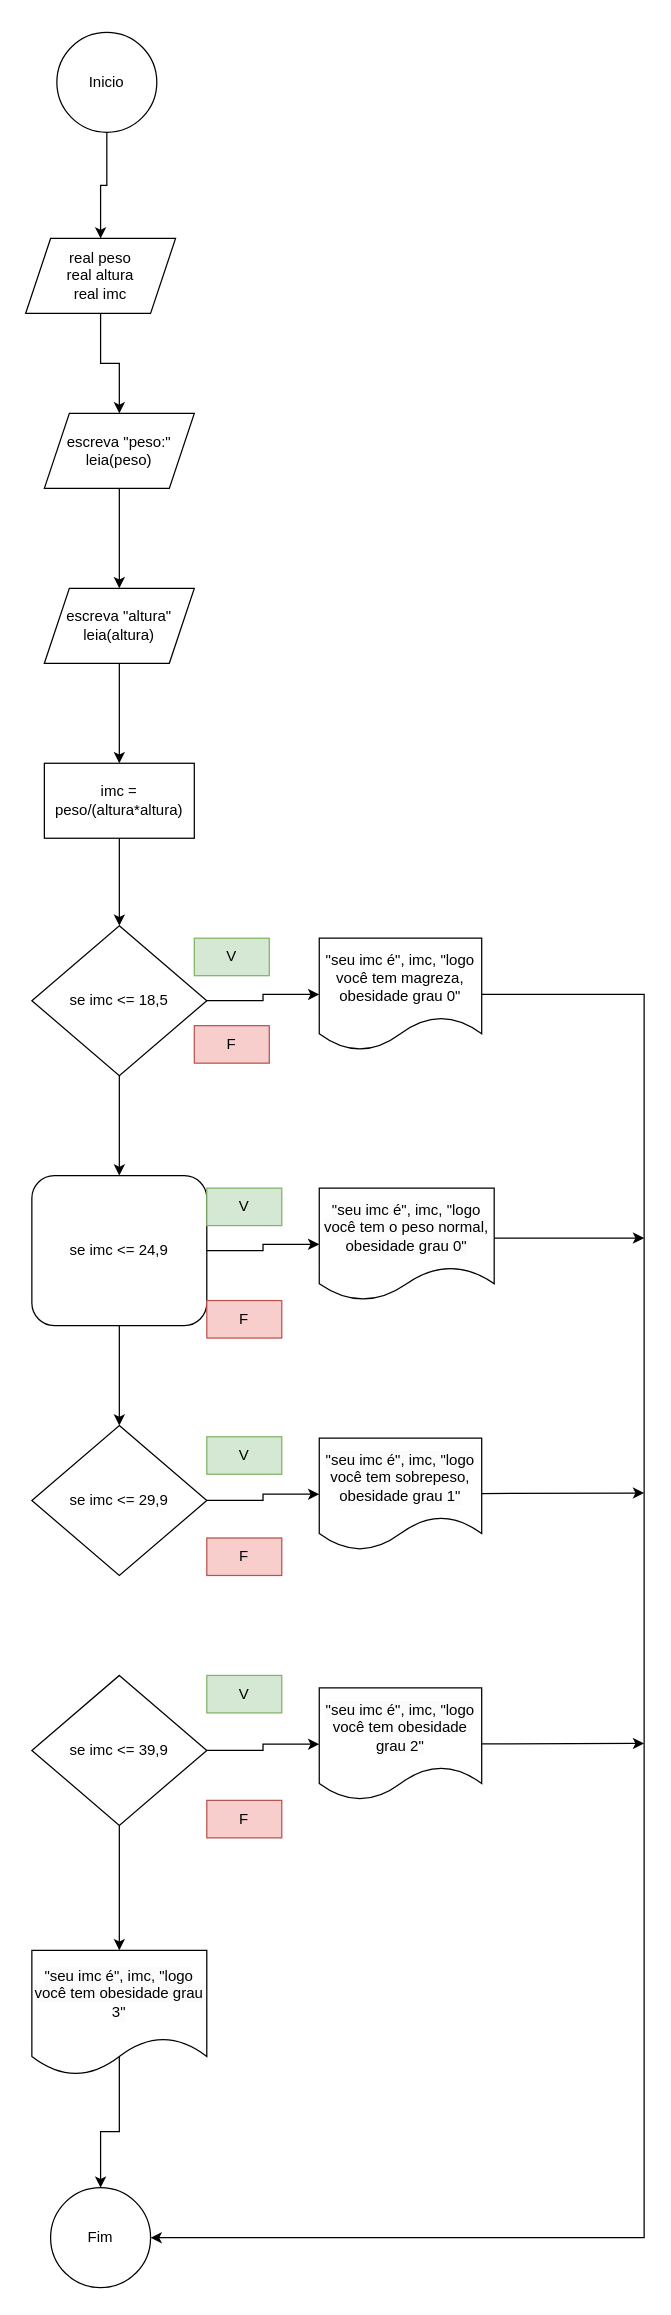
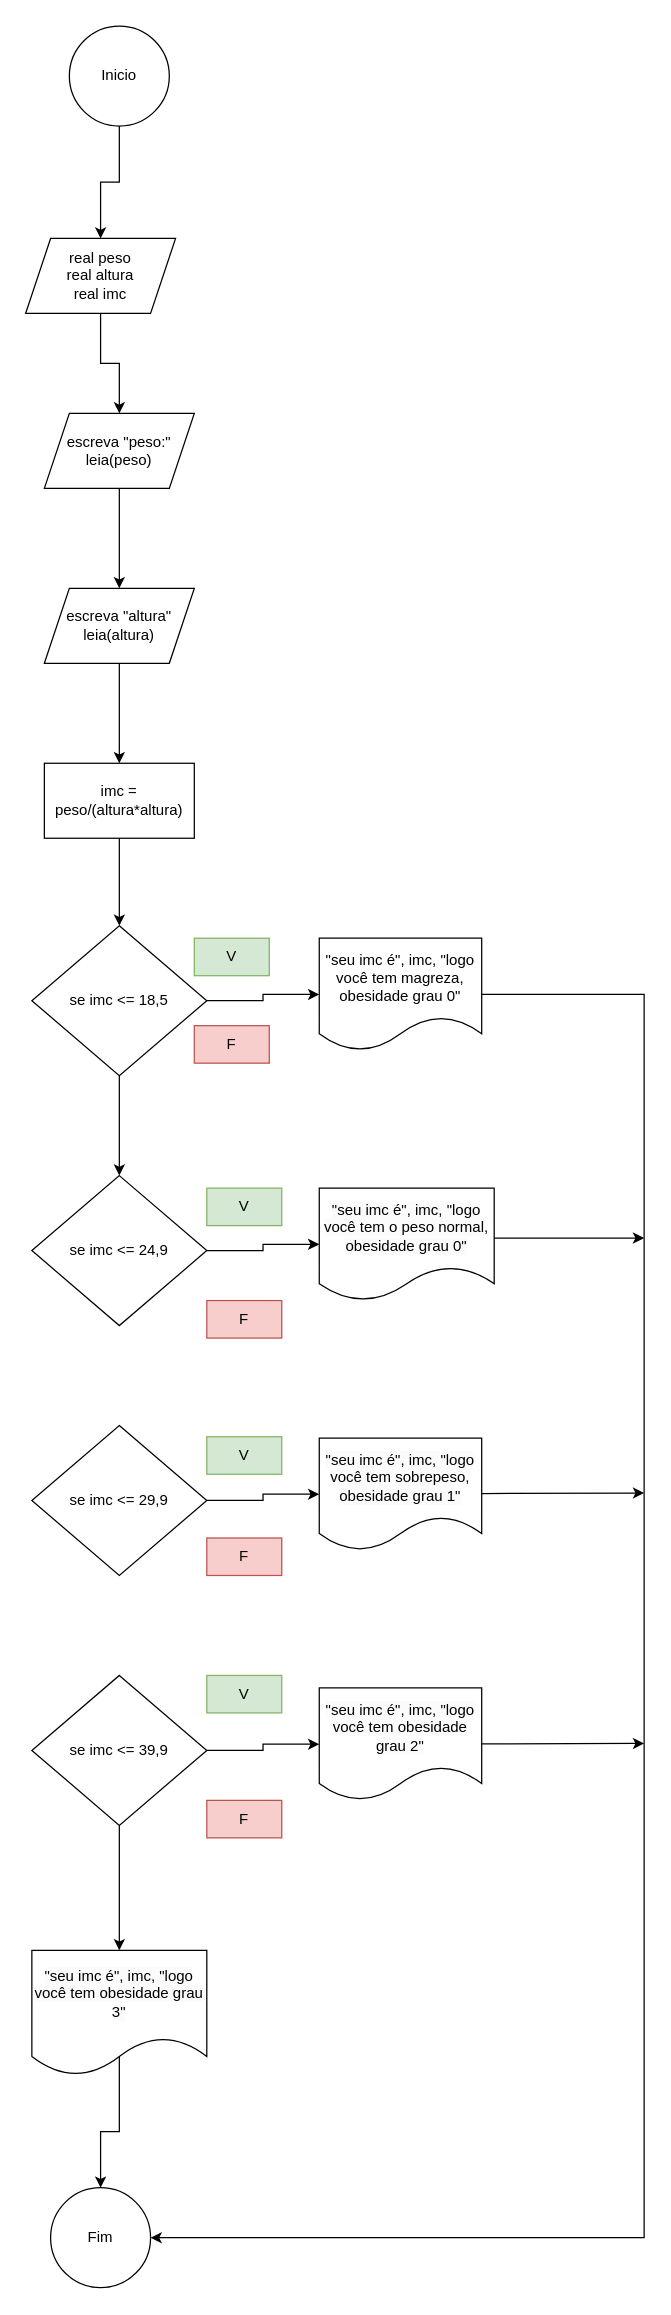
(107, 82) -> (119, 76)
(119, 1251) -> (119, 1251)
(119, 1372) -> none
